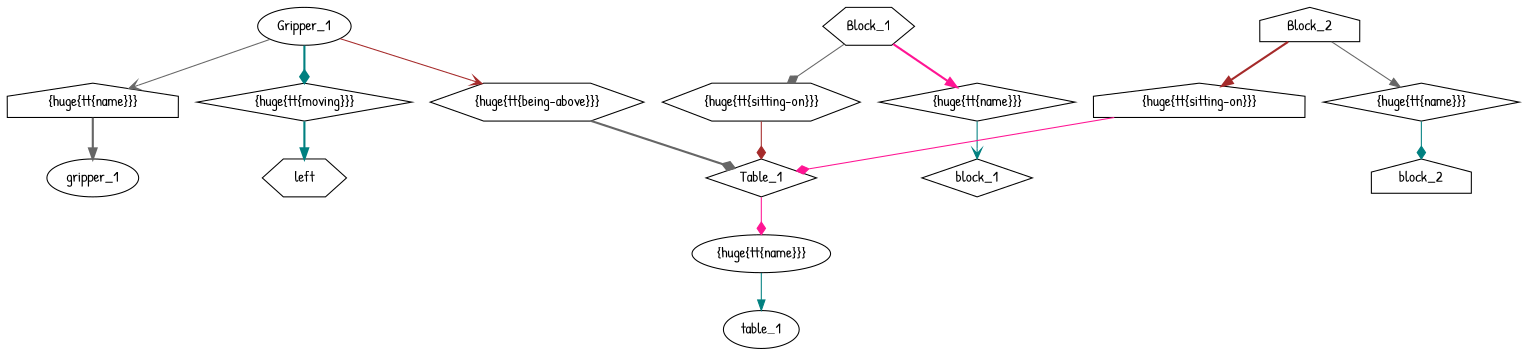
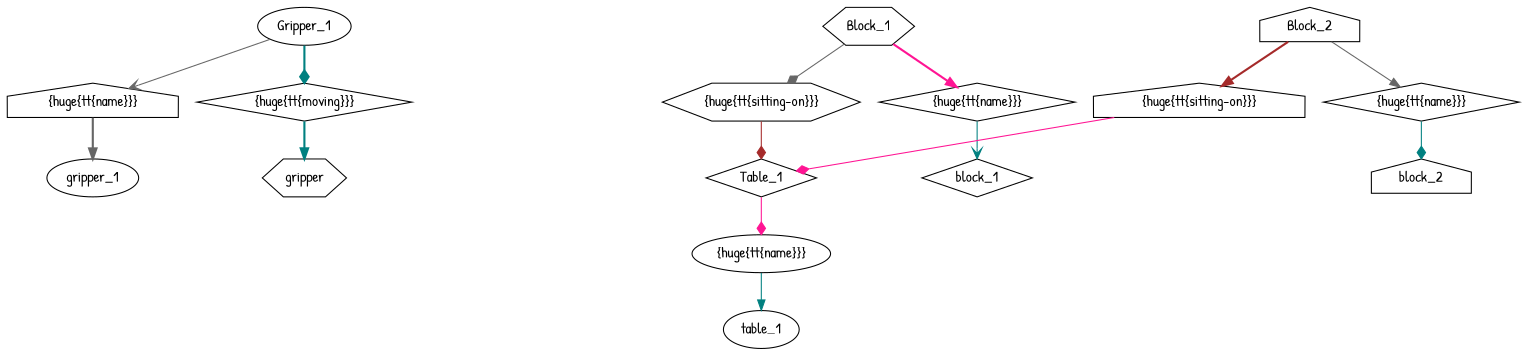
(537, 102) -> none
(304, 178) -> (304, 178)
